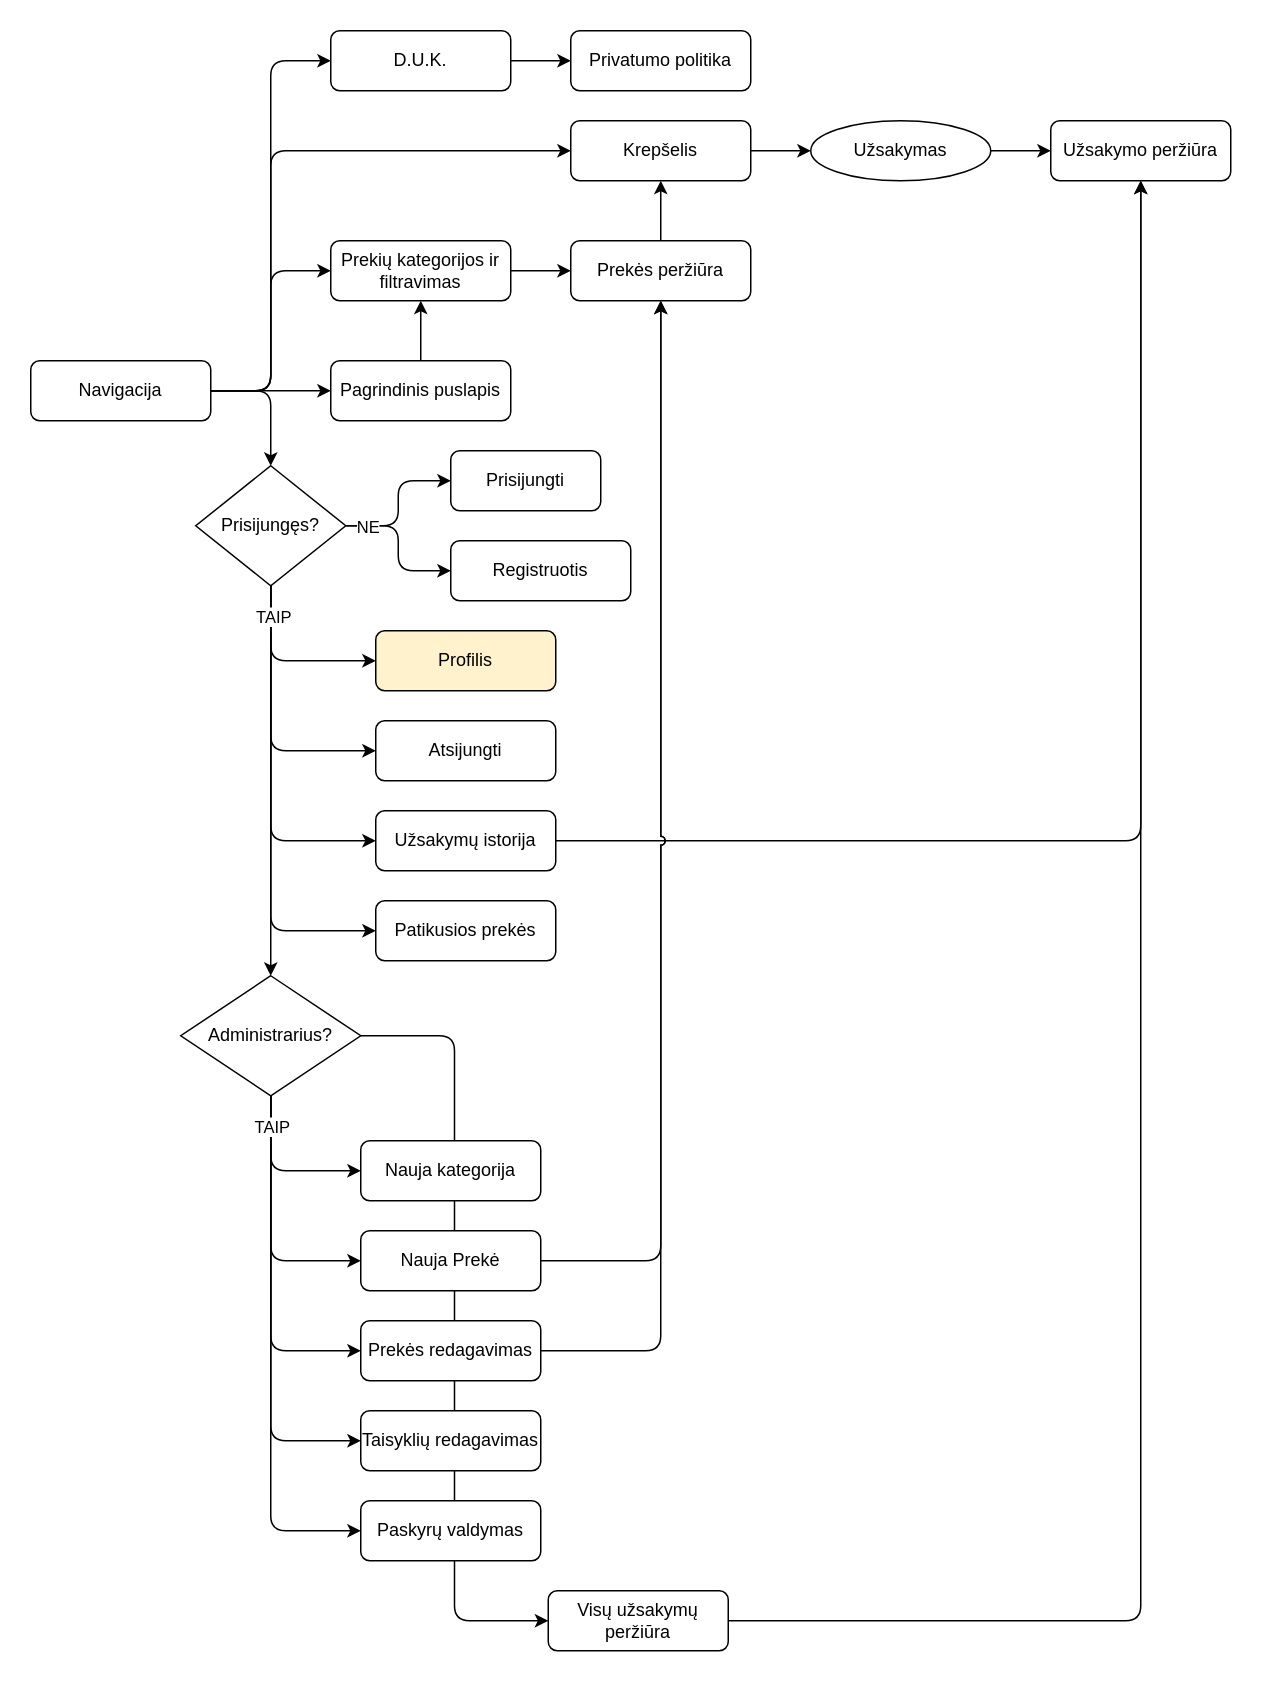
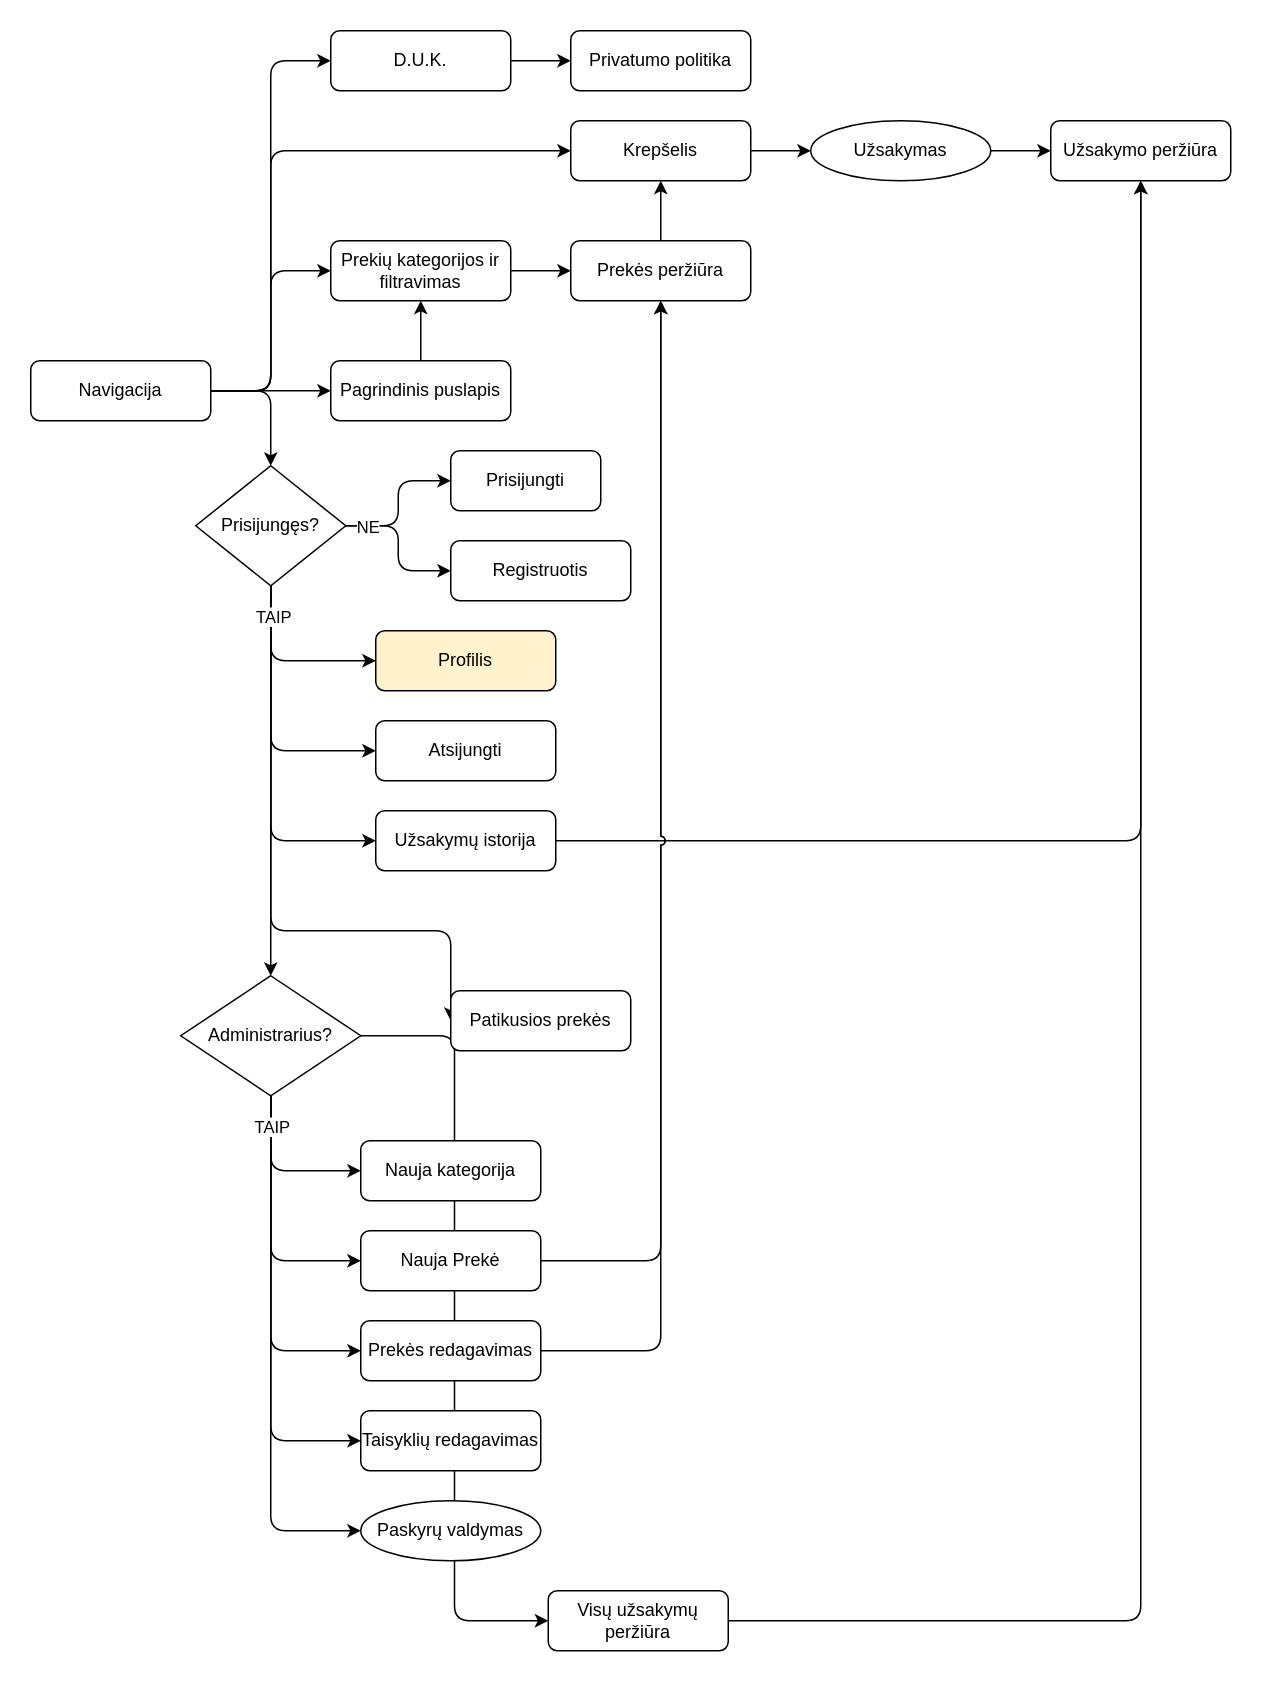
(466, 931) -> (541, 1021)
(451, 1531) -> (451, 1531)
